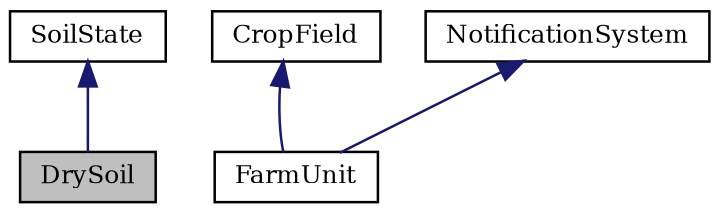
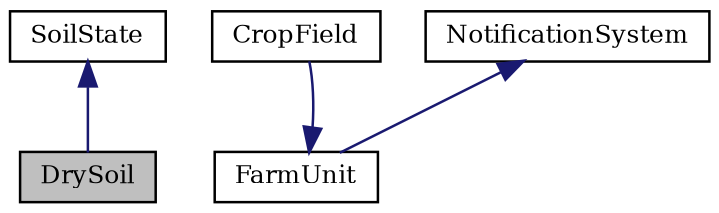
(280, 120) -> (313, 94)
